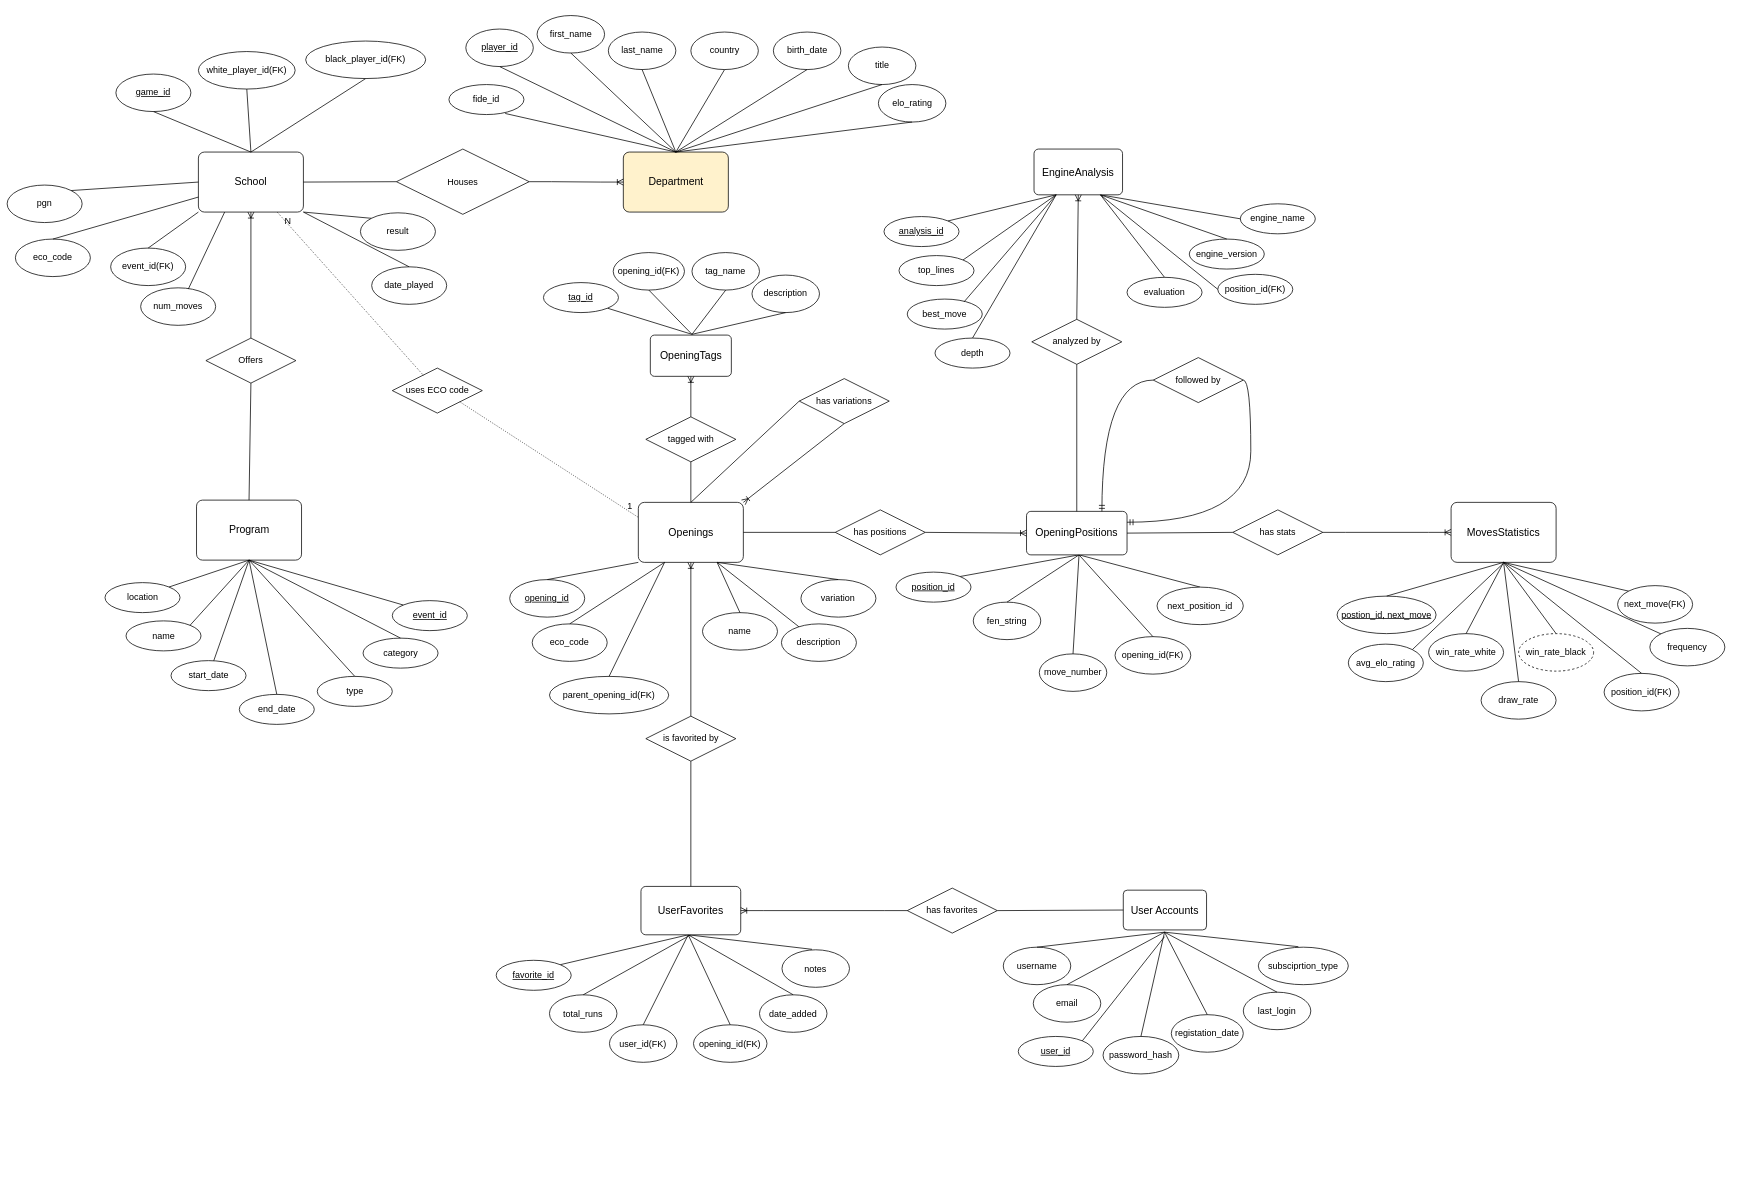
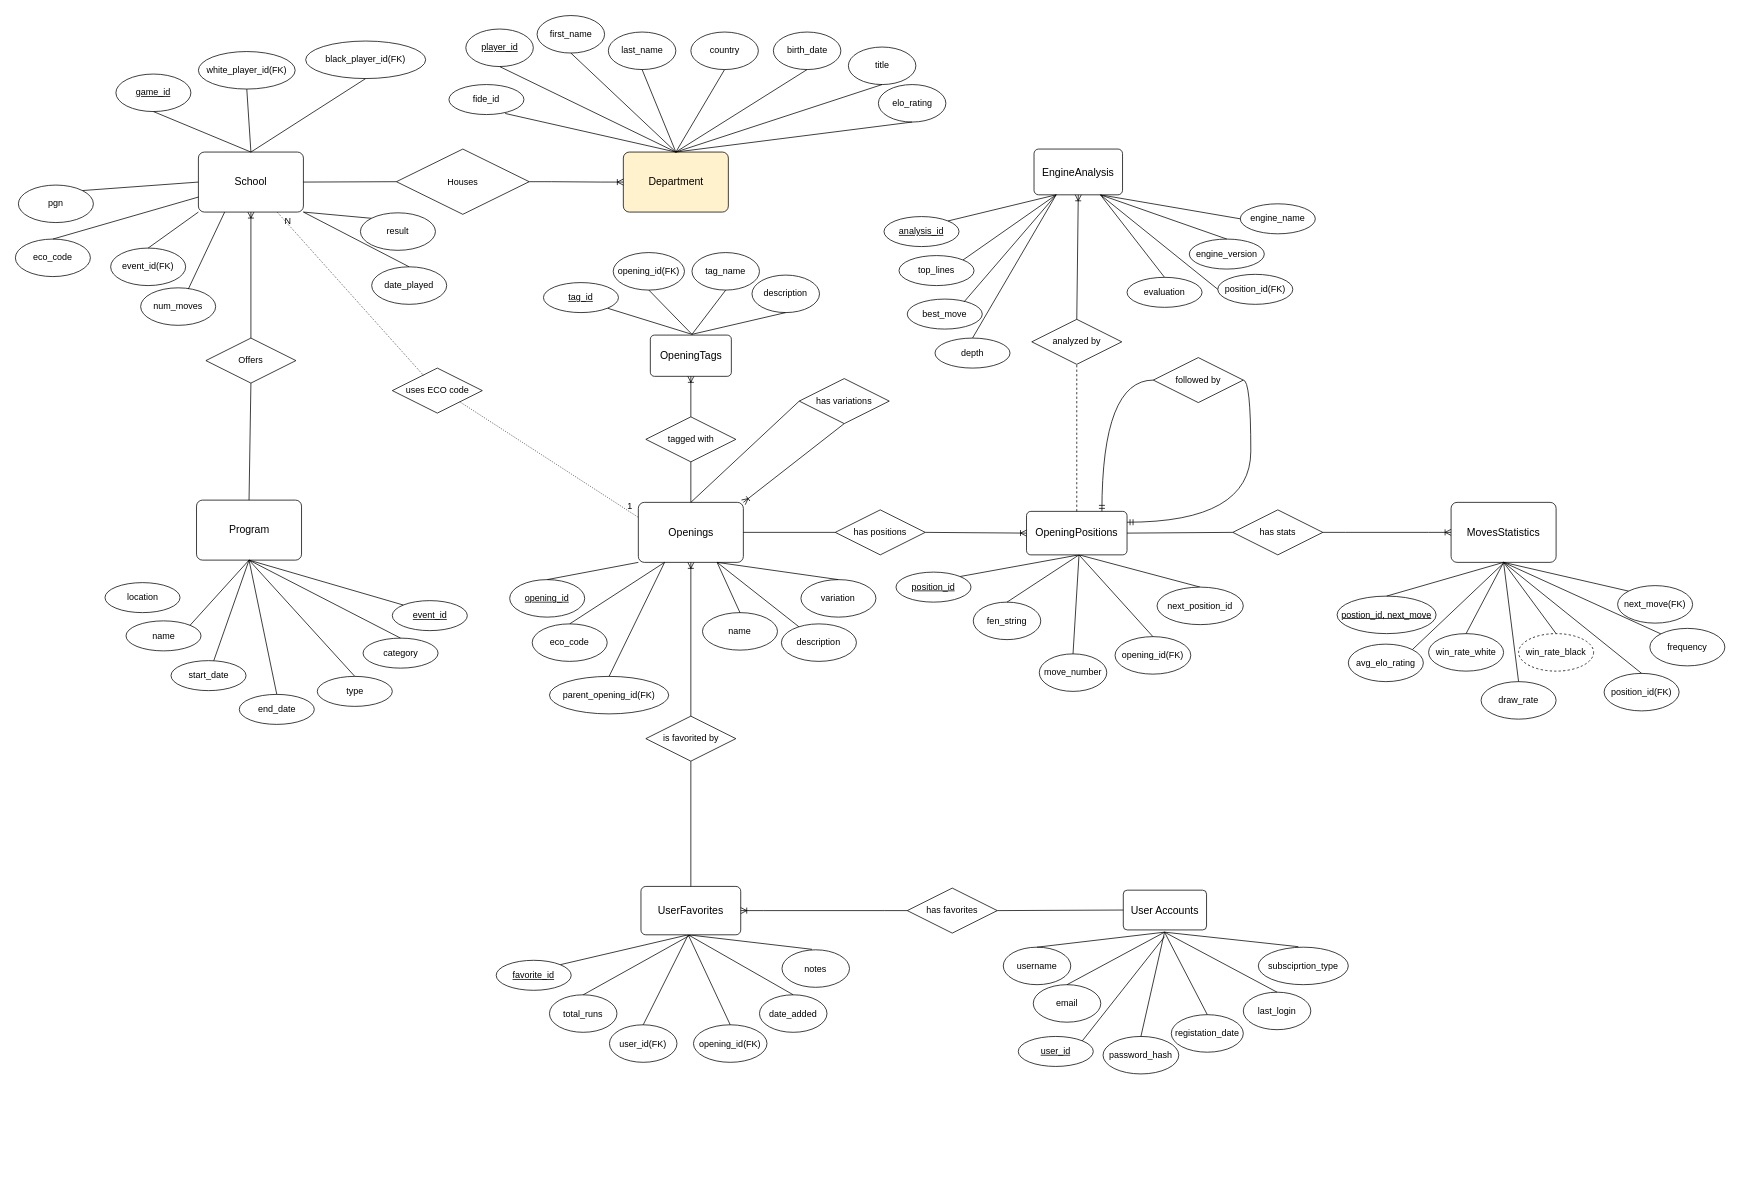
(45, 204) -> (56, 204)
(1077, 438) -> (1077, 438)
(206, 574) -> none
